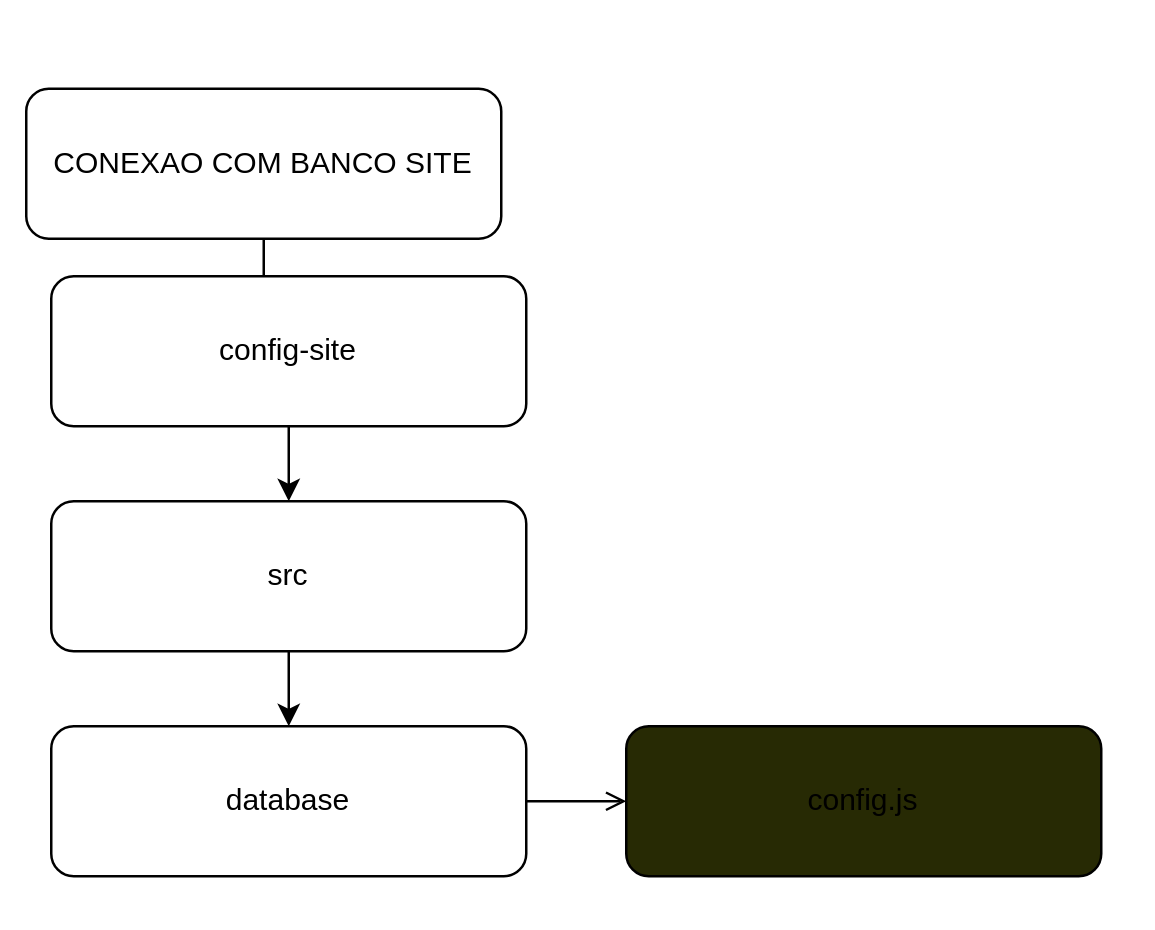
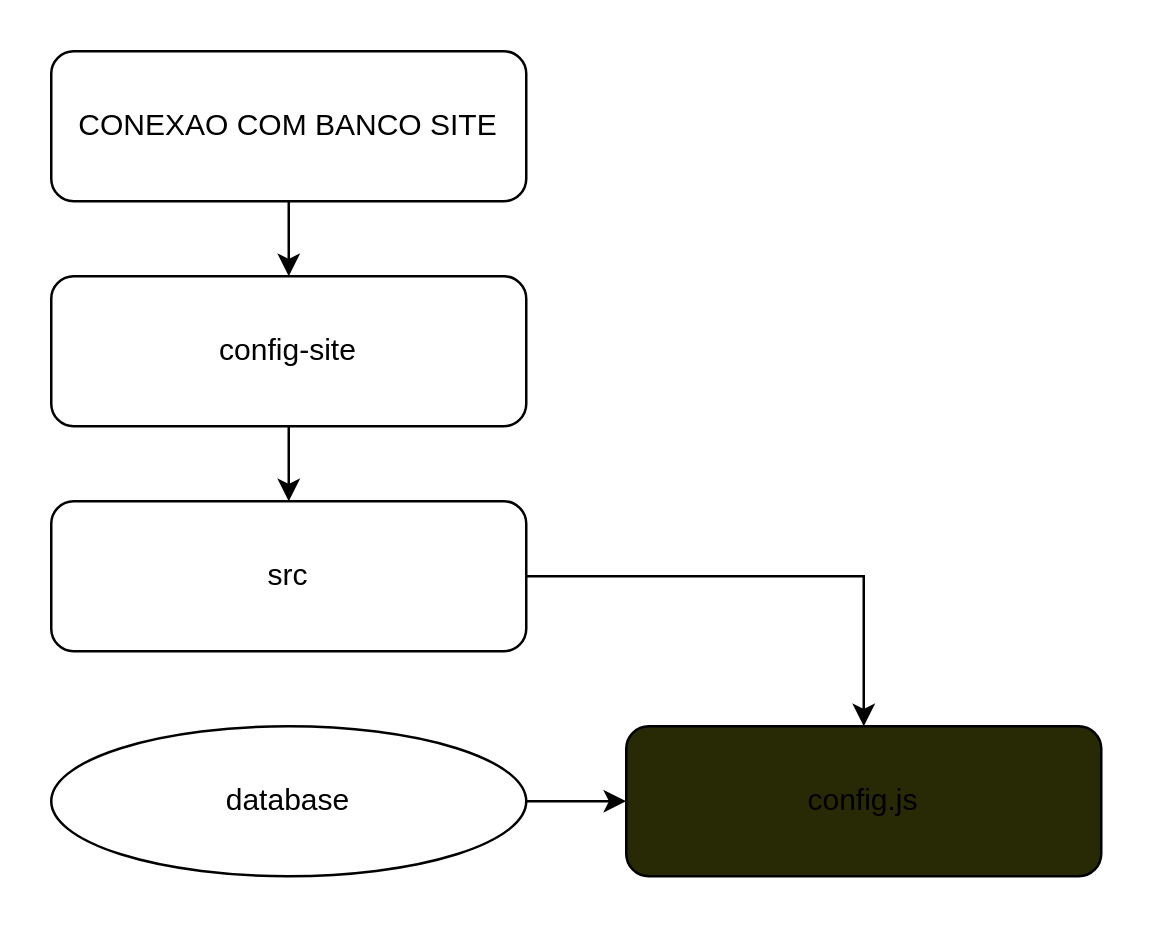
(264, 164) -> (289, 126)
(289, 697) -> (762, 576)
(289, 801) -> (289, 801)
(612, 801) -> (608, 801)
